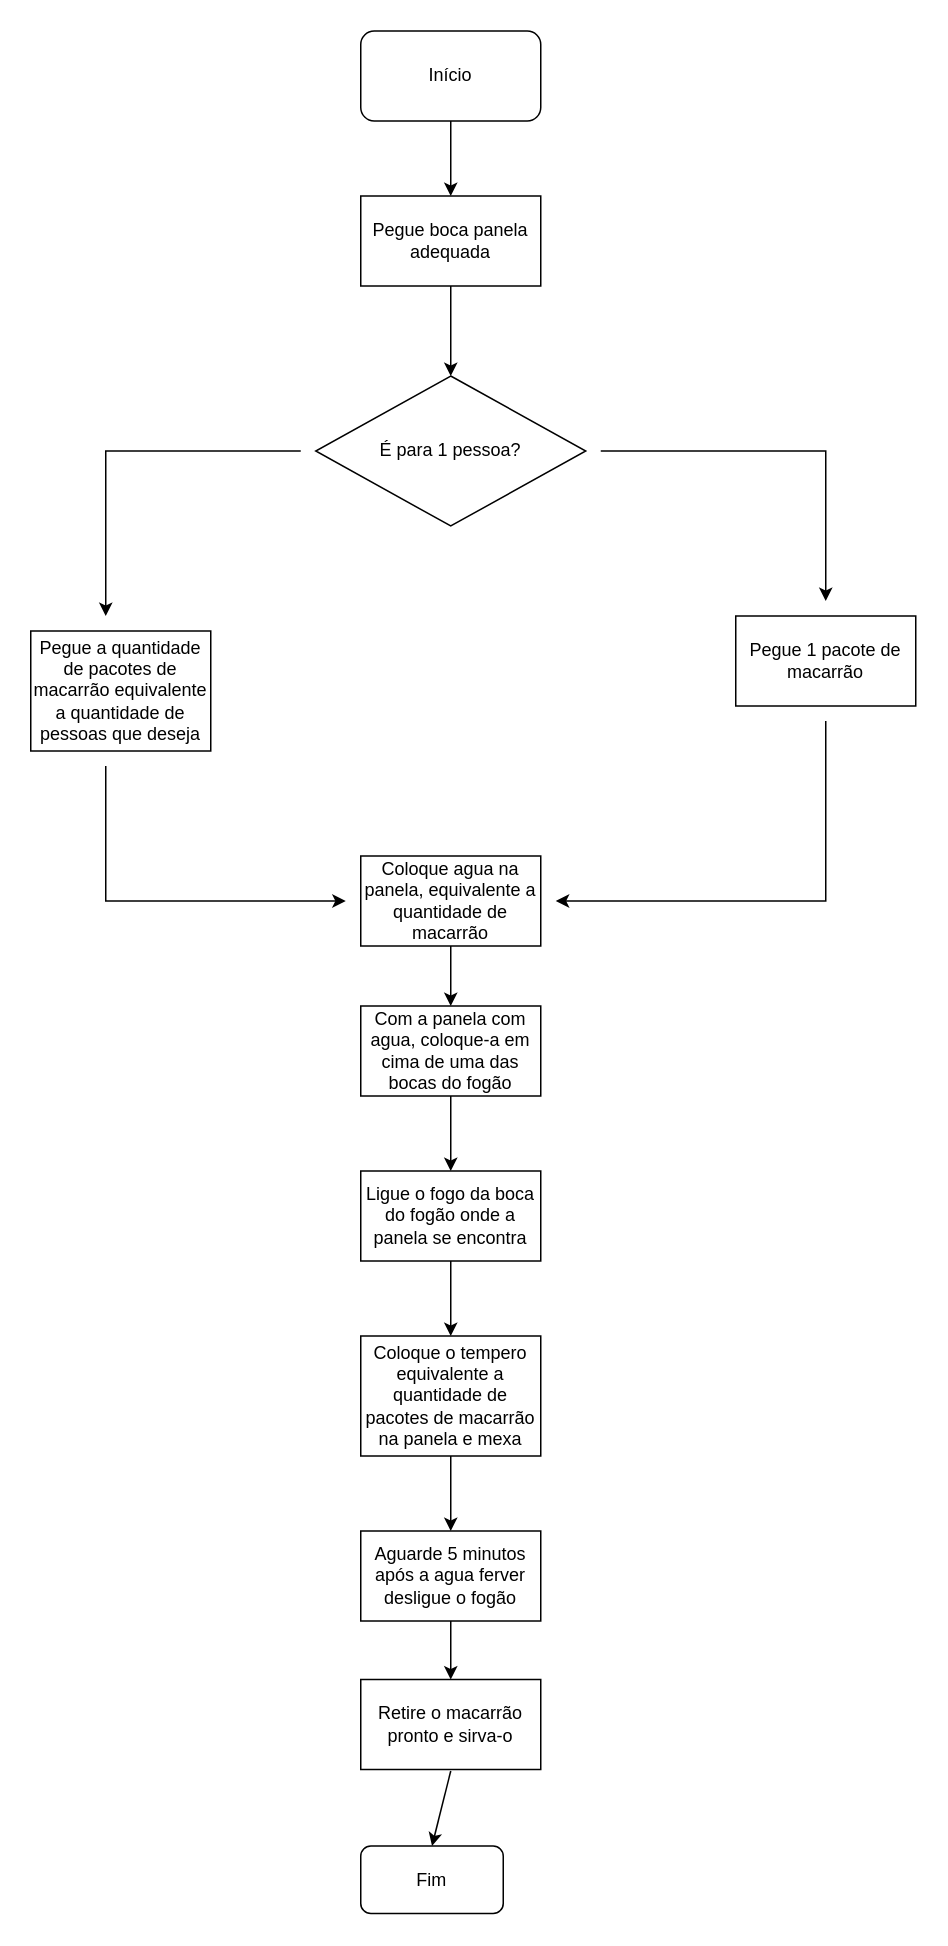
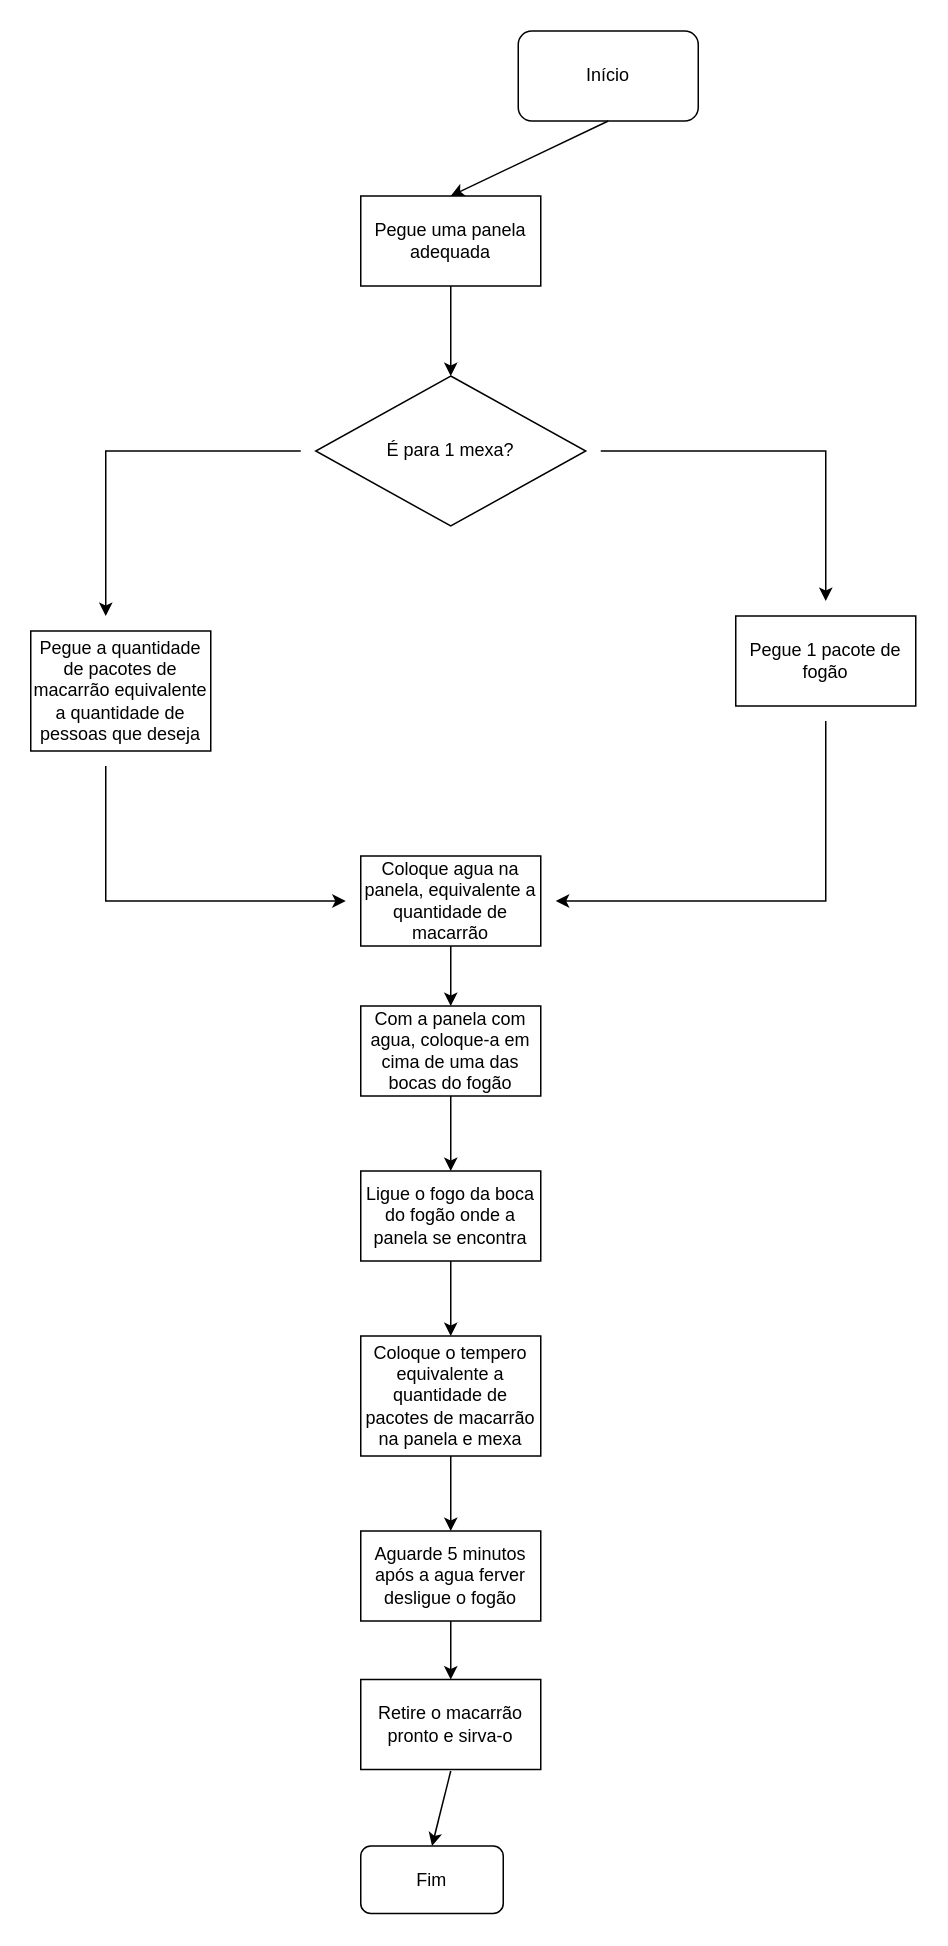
(451, 76) -> (608, 76)
(451, 241) -> (451, 241)
(451, 451) -> (451, 451)
(826, 661) -> (826, 661)
